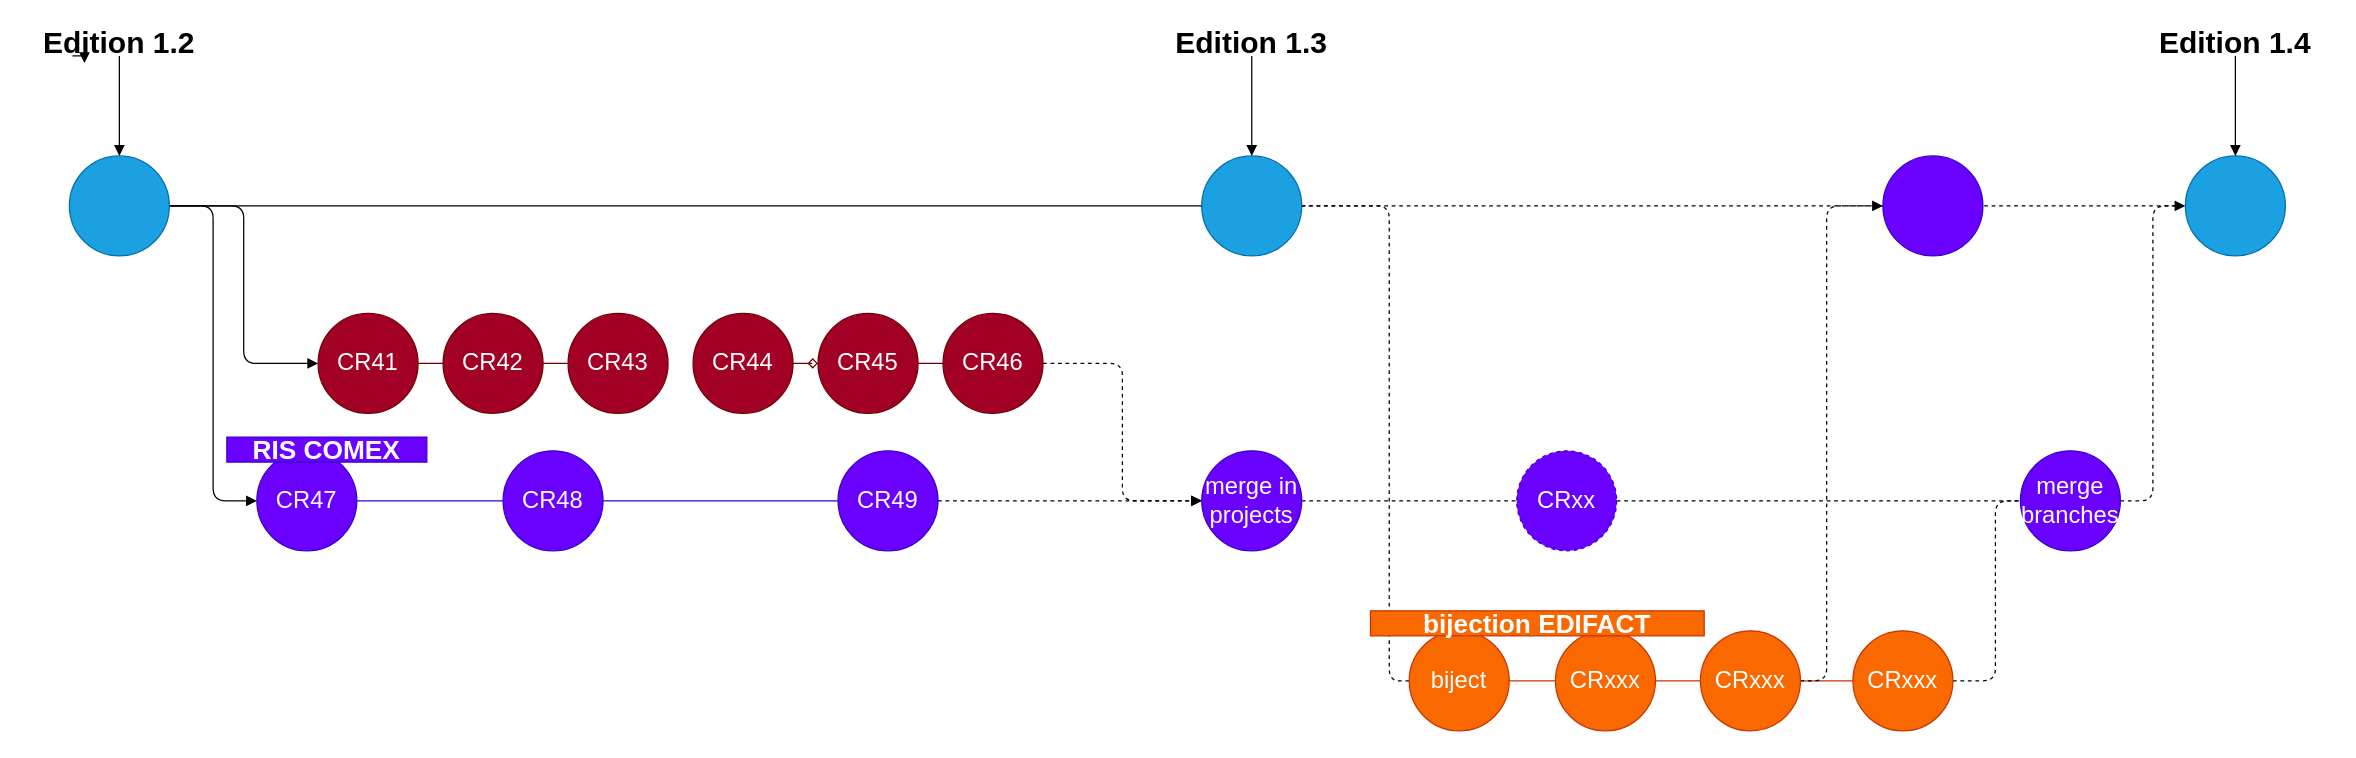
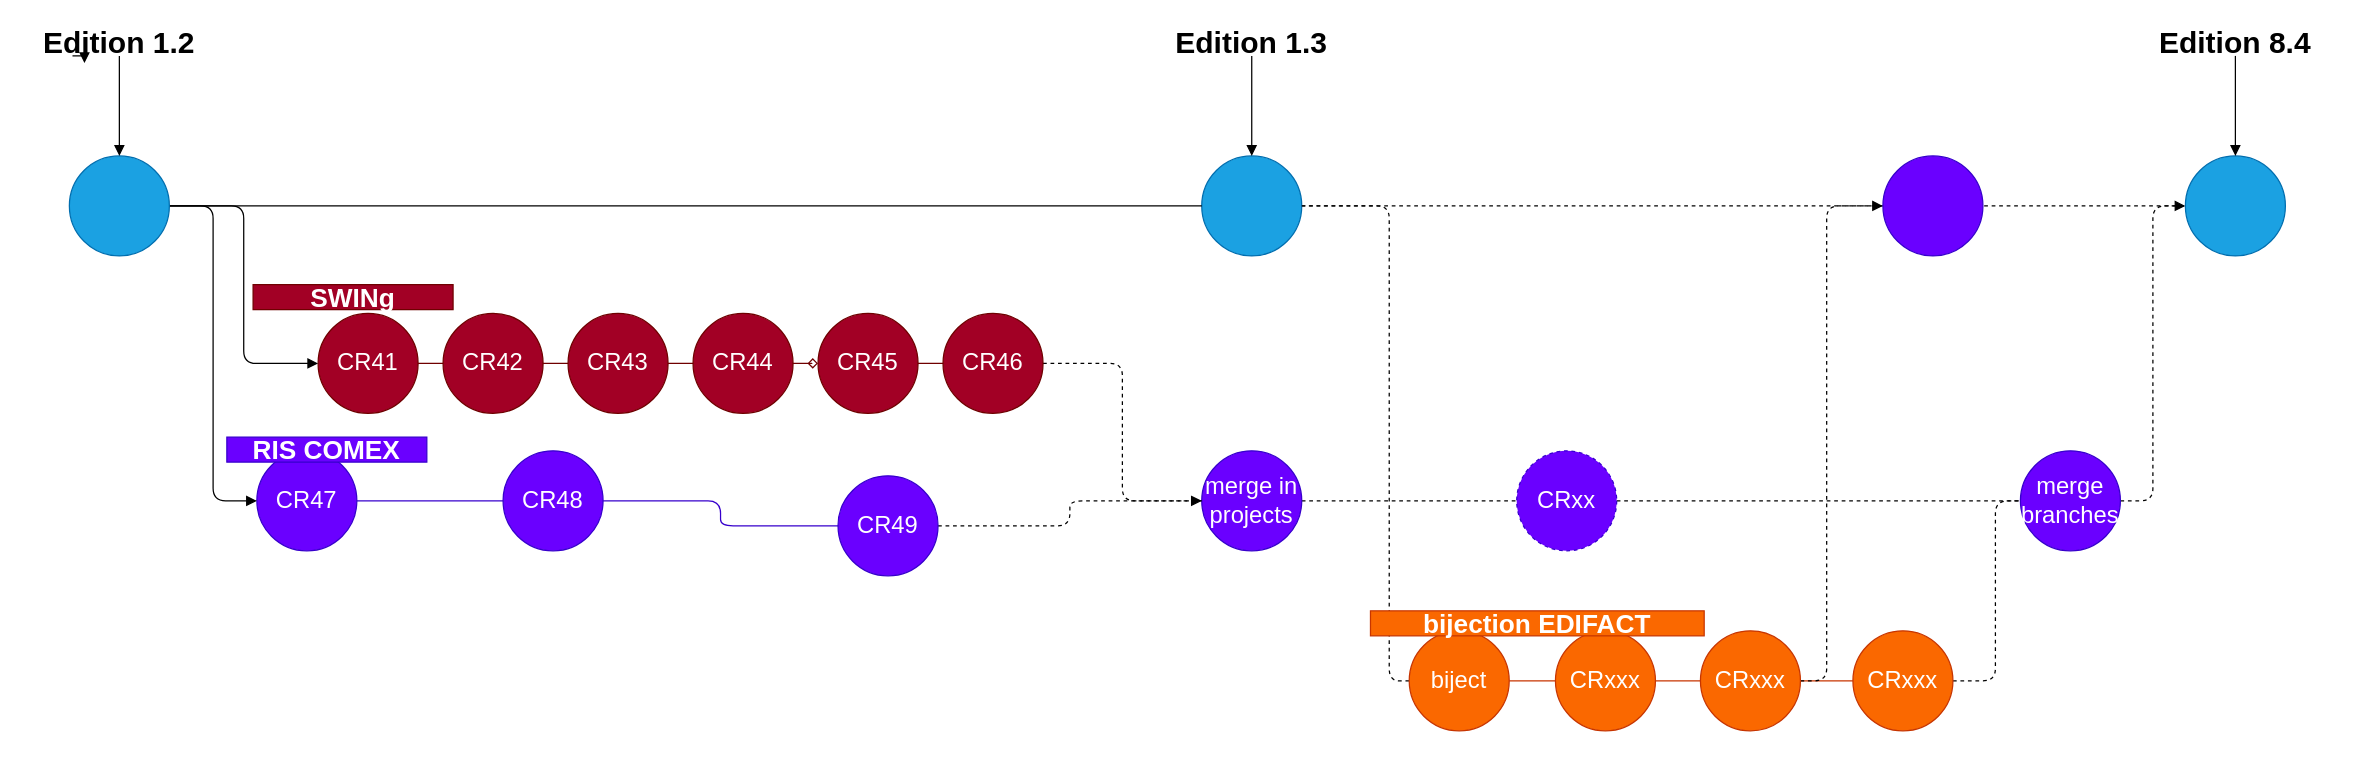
(2236, 43) -> (2236, 43)
none -> (353, 297)
none -> (679, 363)
(1126, 498) -> (1126, 498)
(888, 501) -> (888, 526)
